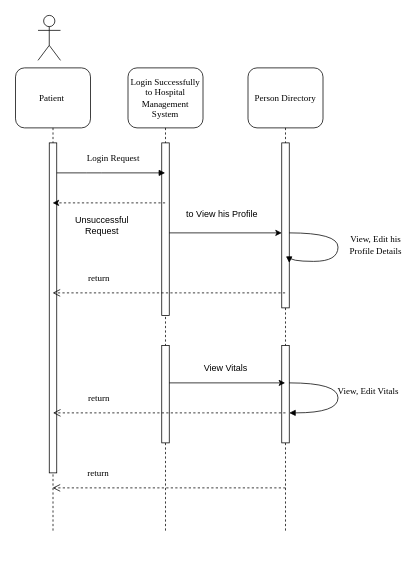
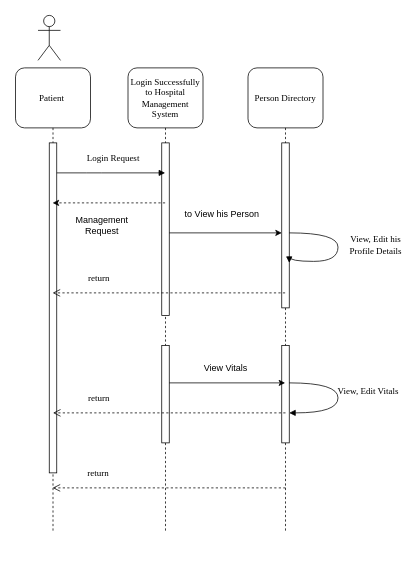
(222, 214) -> (222, 214)
(102, 225) -> (102, 225)
